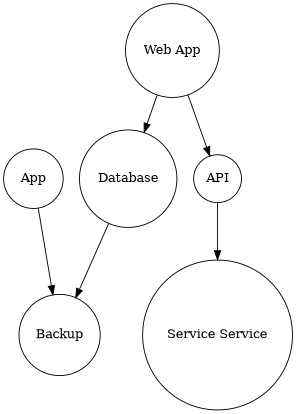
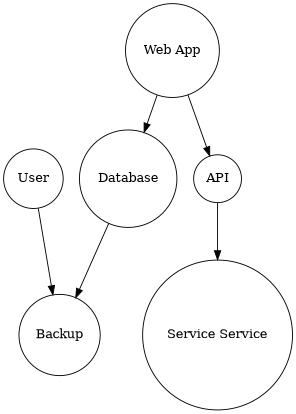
(33, 179) -> (33, 179)
